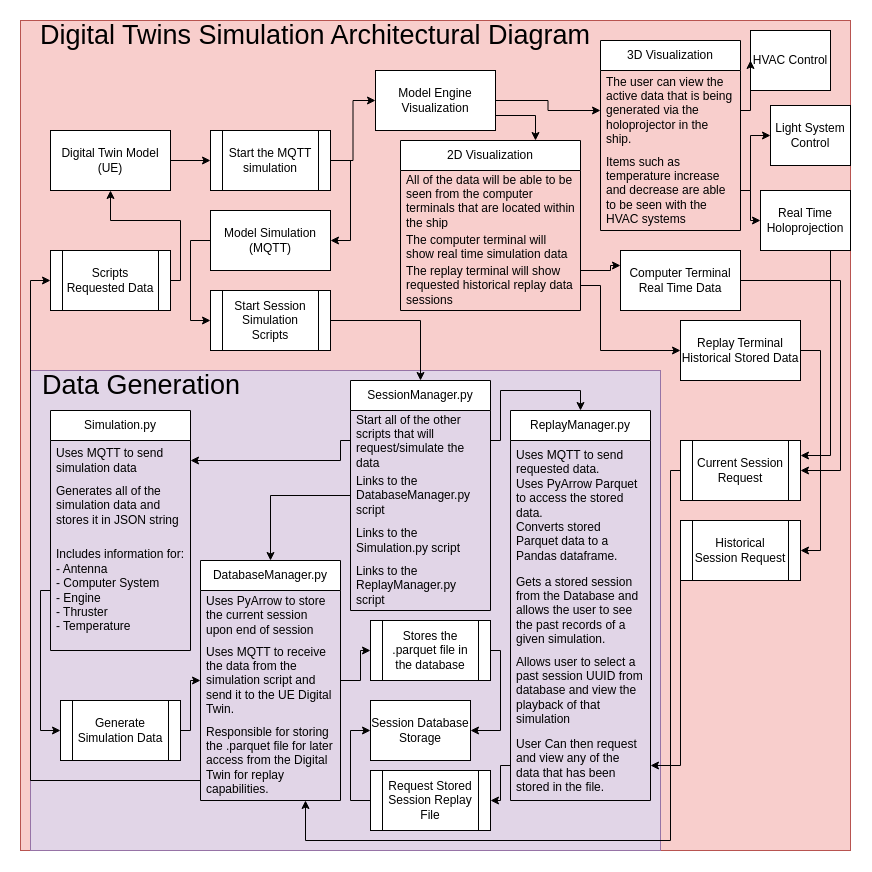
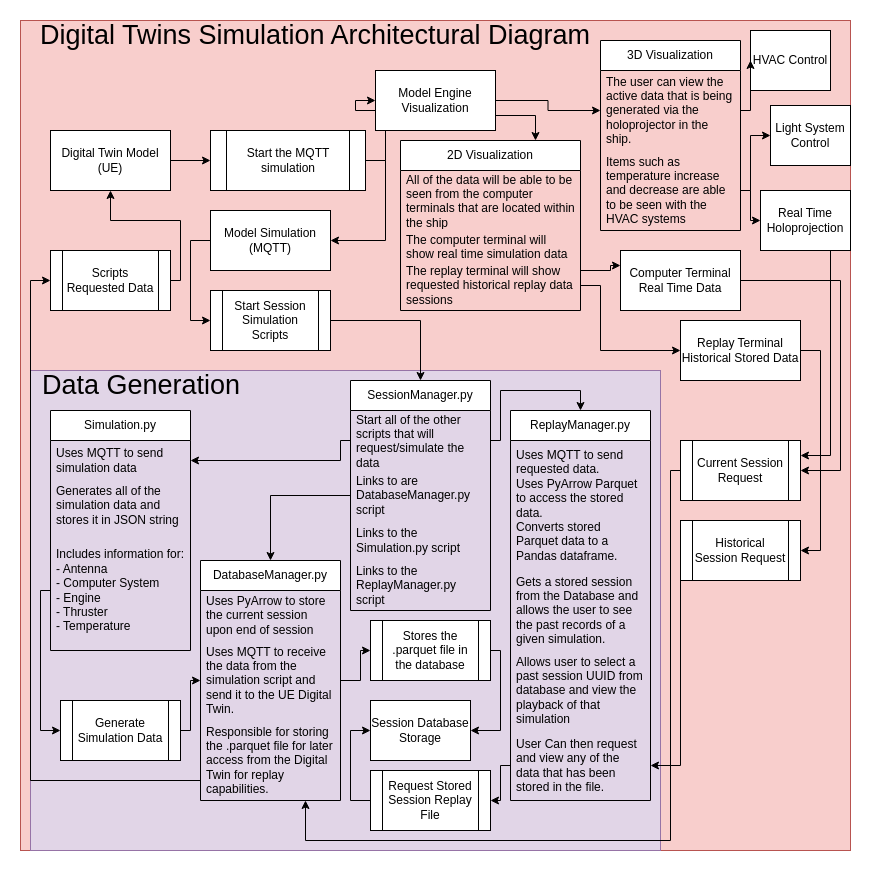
(271, 161) -> (288, 161)
(422, 496) -> (422, 496)
